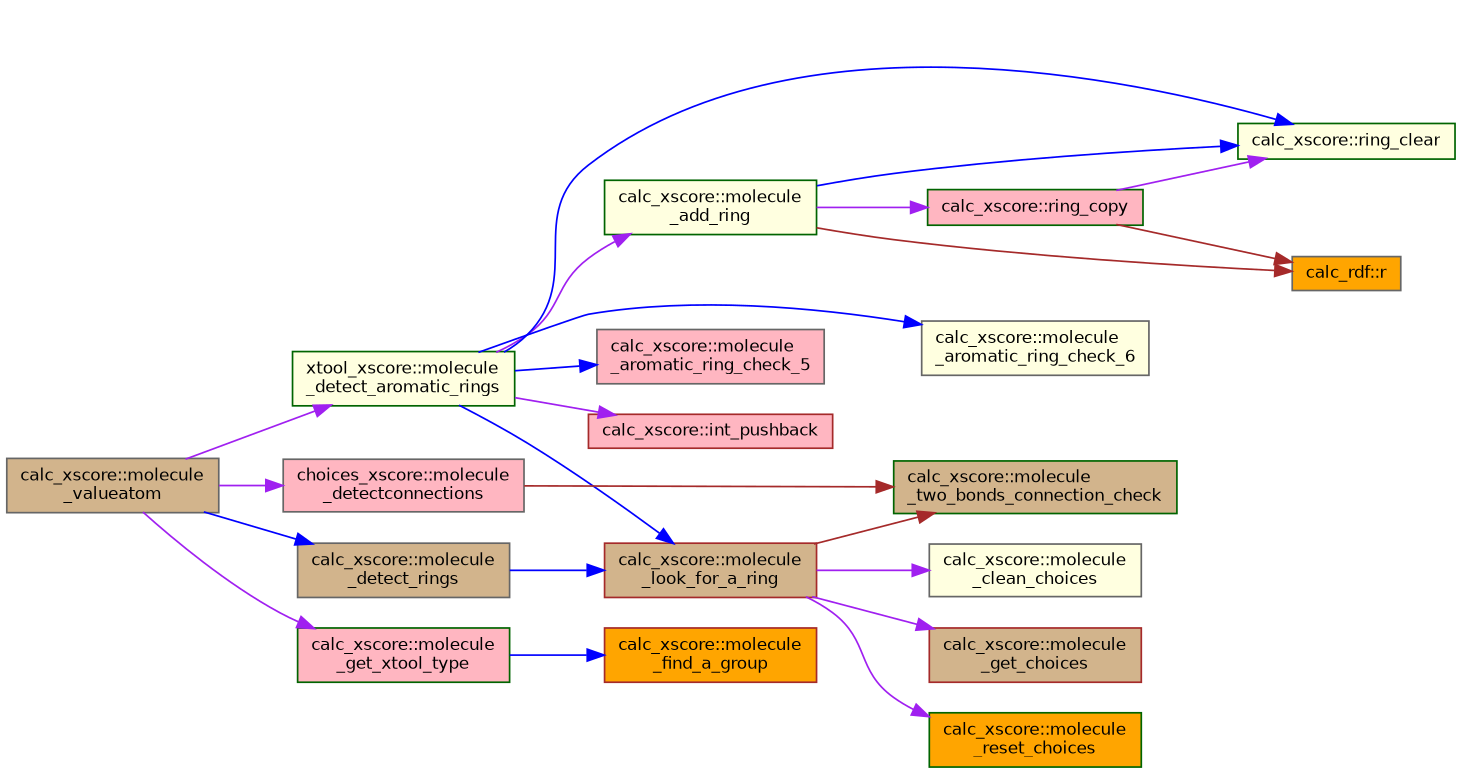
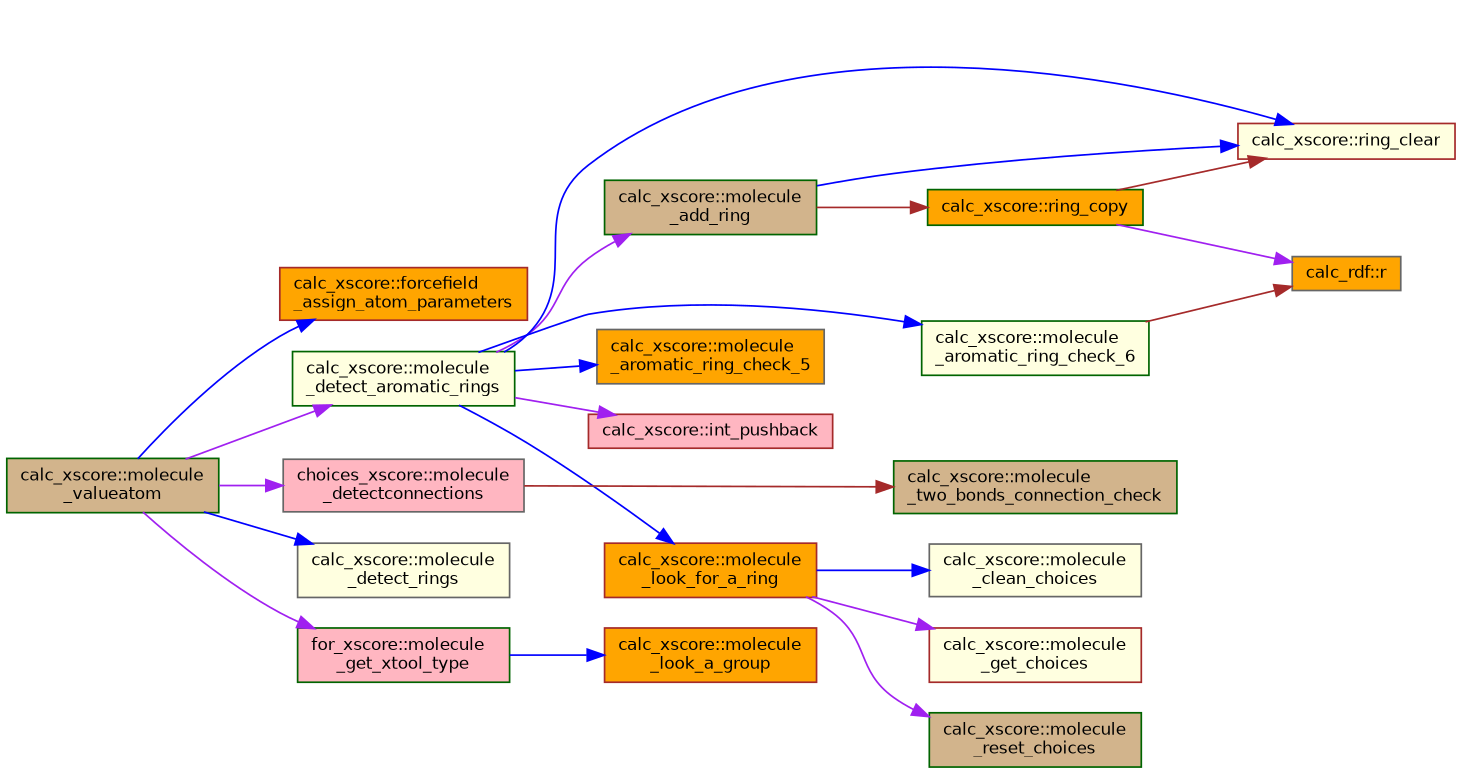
(1346, 141) -> (1346, 141)
(1183, 176) -> (1183, 176)
(711, 207) -> (711, 207)
(864, 207) -> (864, 207)
(1035, 207) -> (1035, 207)
(1196, 242) -> (1196, 242)
(1045, 255) -> (1210, 306)
none -> (404, 294)
(1035, 348) -> (1035, 348)
(711, 357) -> (711, 357)
(404, 379) -> (404, 379)
(113, 486) -> (113, 486)
(866, 531) -> none
(404, 570) -> (404, 570)
(548, 570) -> none
(711, 570) -> (711, 570)
(864, 570) -> (864, 570)
(404, 655) -> (404, 655)
(711, 655) -> (711, 655)
(1035, 655) -> (1035, 655)
(1035, 740) -> (1035, 740)
